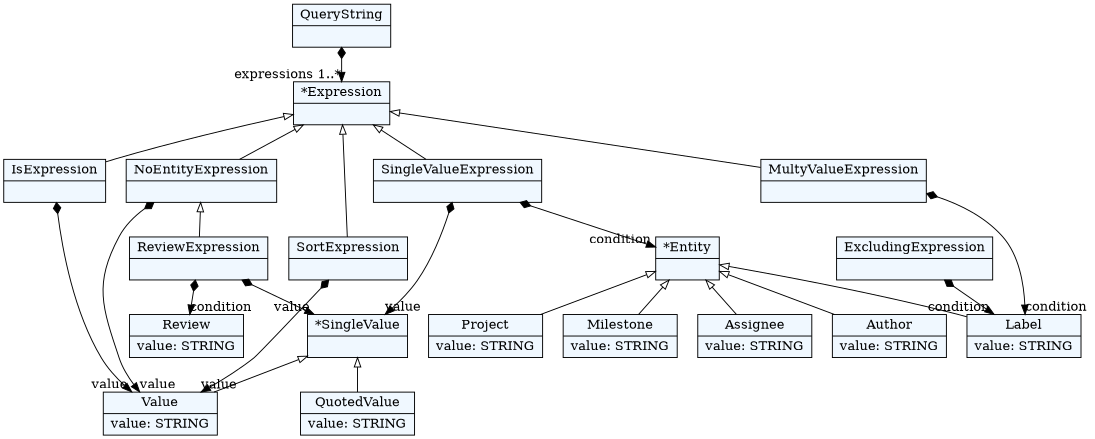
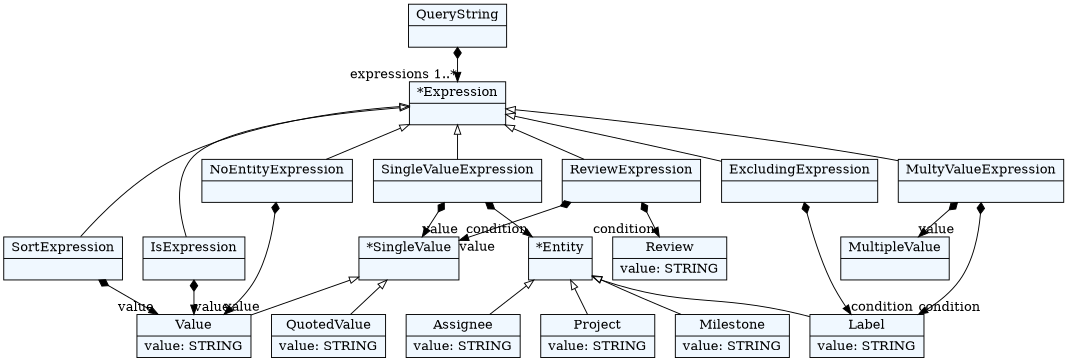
none -> (618, 138)
(200, 224) -> (549, 144)
none -> (895, 258)
(889, 336) -> none
